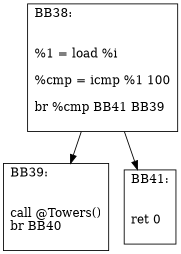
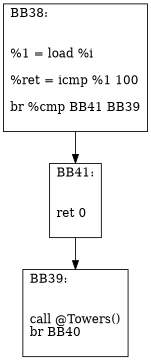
(103, 81) -> (75, 81)
(77, 143) -> (75, 249)
